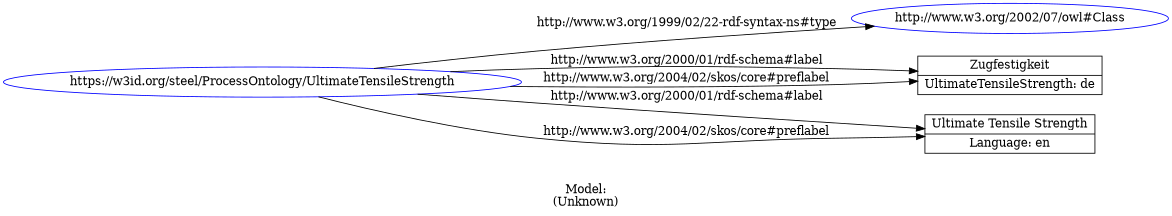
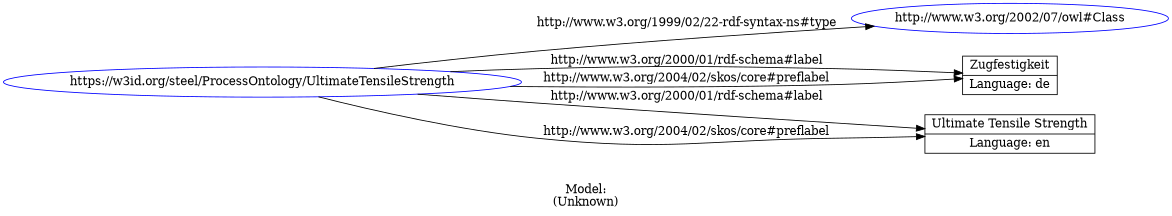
(1010, 85) -> (1010, 85)
